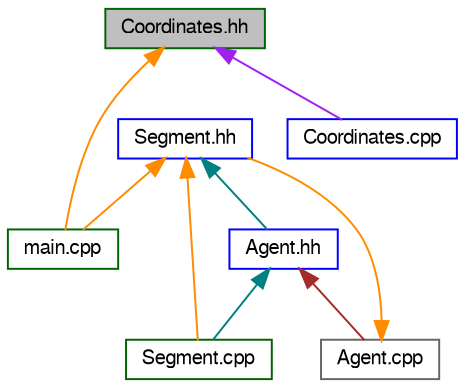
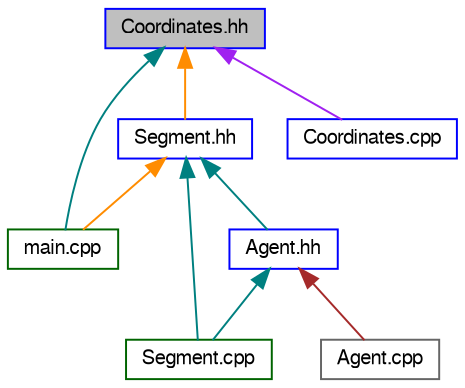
(185, 29) -> (185, 29)
(91, 138) -> (91, 138)
(345, 216) -> (185, 94)
(193, 259) -> (193, 259)
